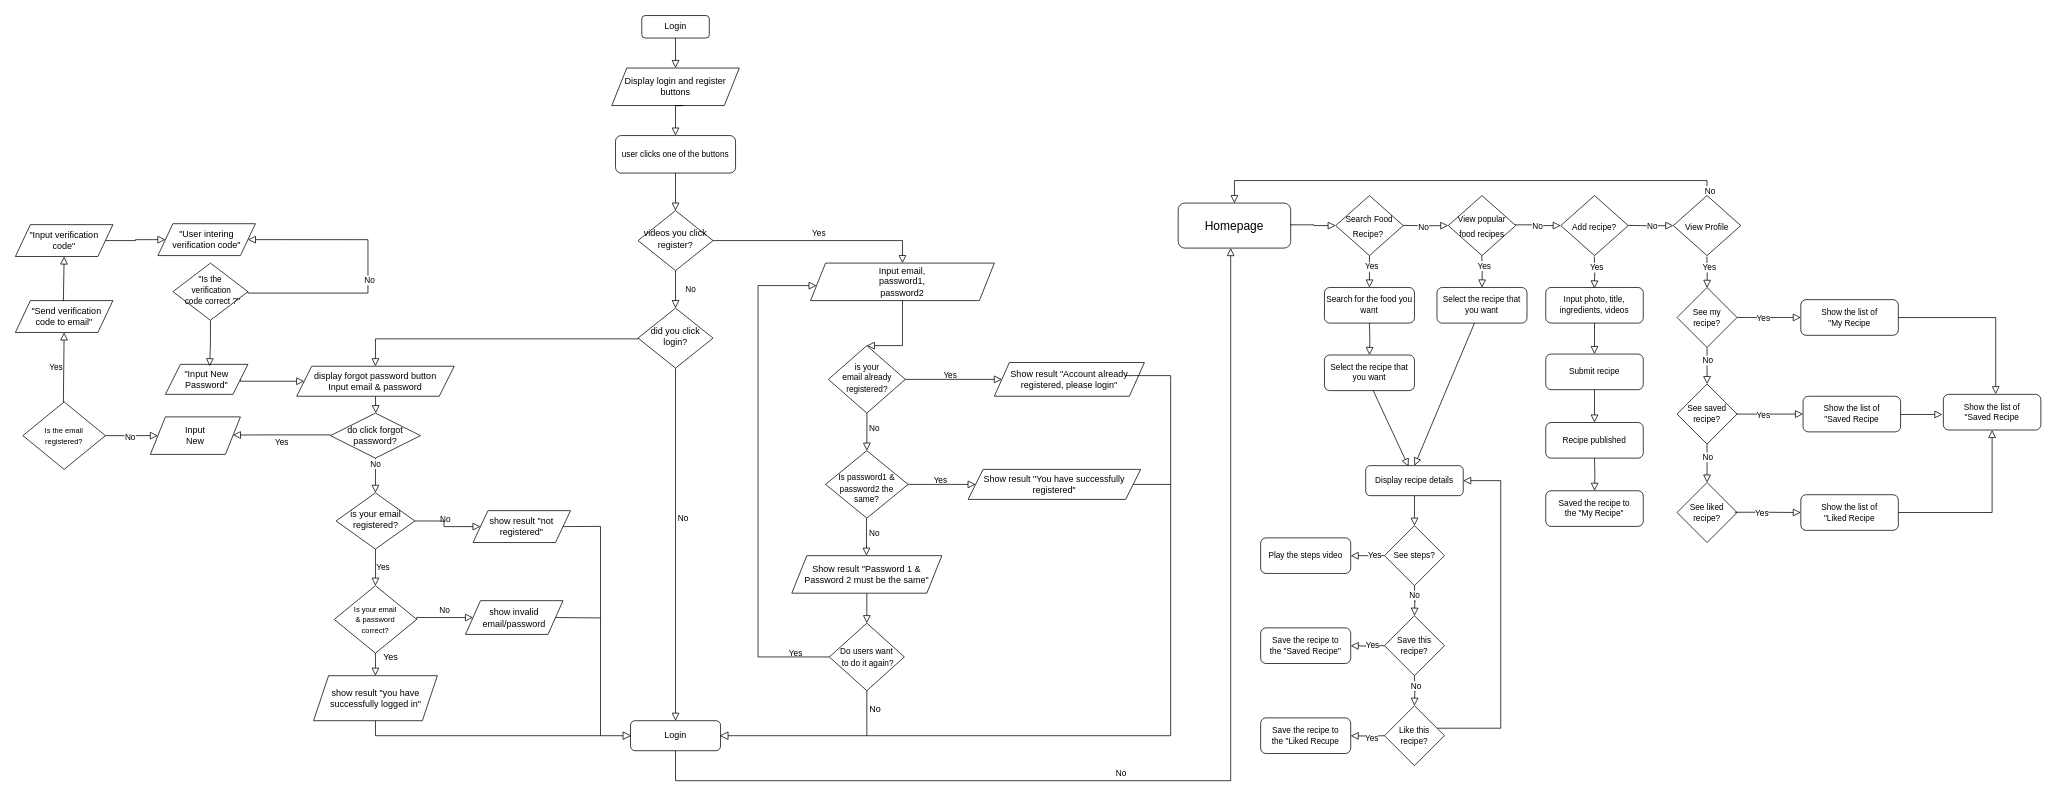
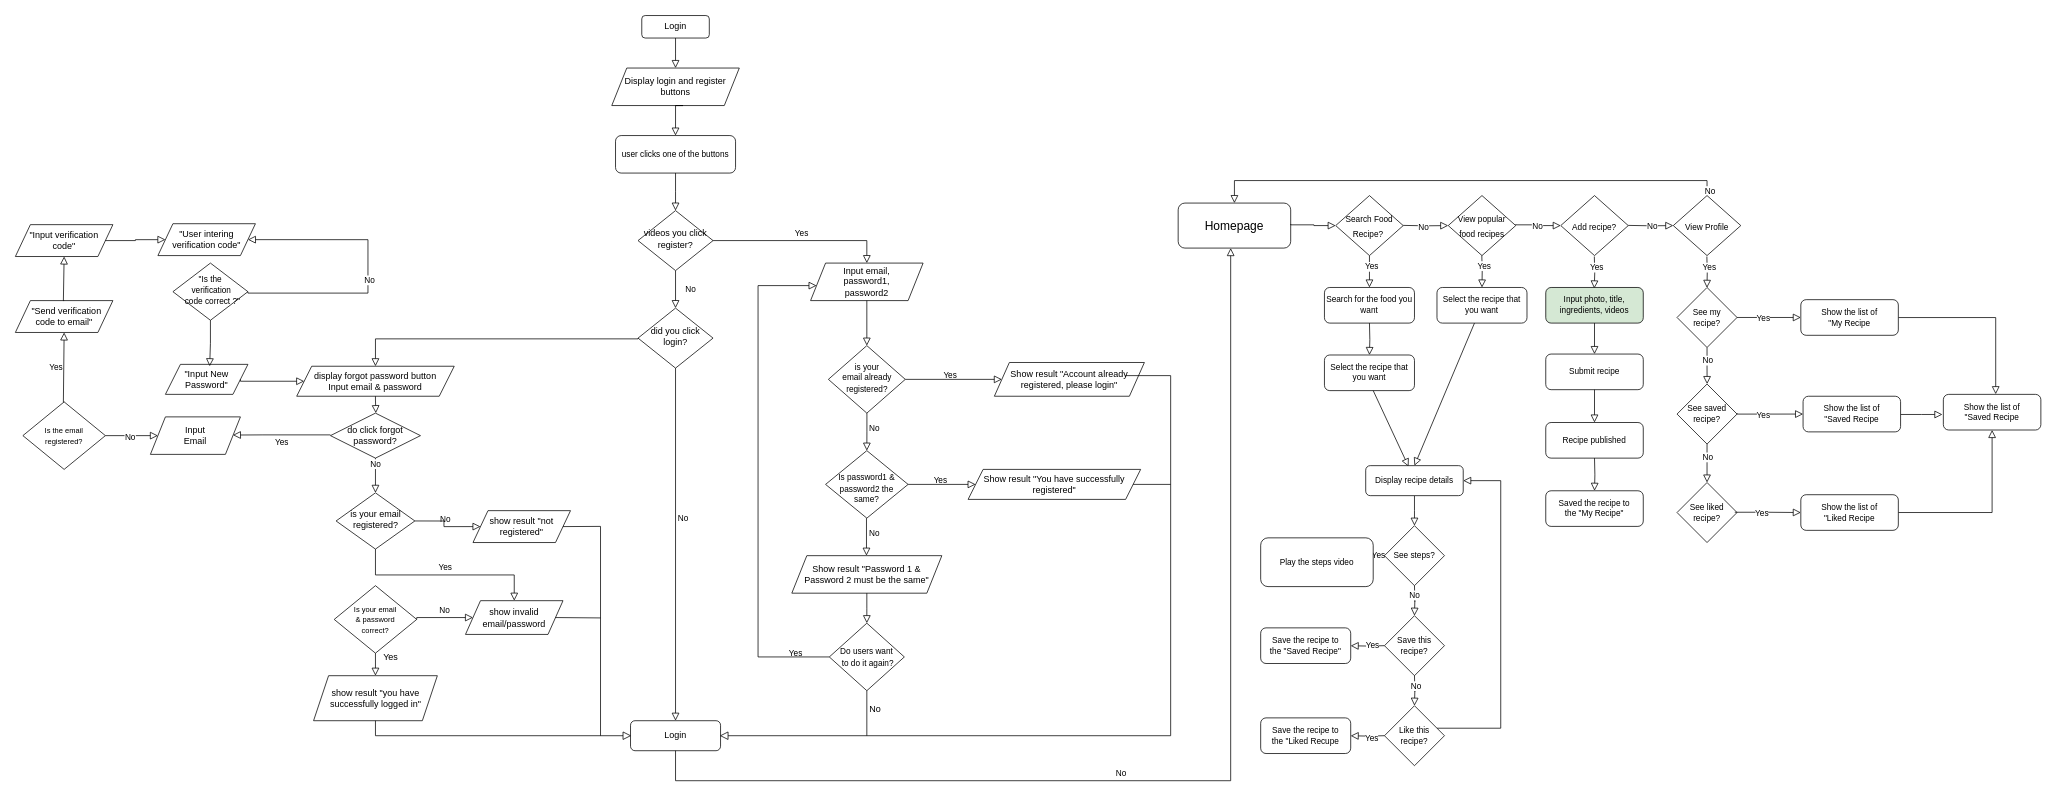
(902, 282) -> (867, 282)
(1594, 305) -> (1594, 305)
(195, 435) -> (195, 435)
(1305, 555) -> (1317, 562)
(375, 567) -> (448, 575)
